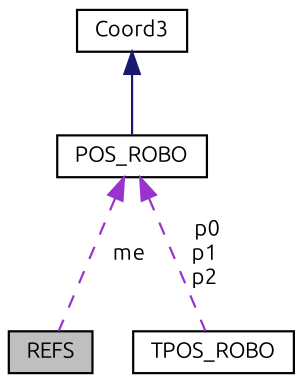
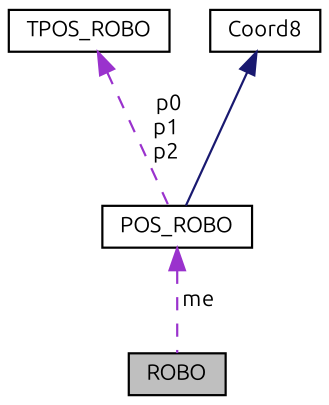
(132, 31) -> (265, 31)
(177, 265) -> (138, 139)
(51, 352) -> (177, 374)
